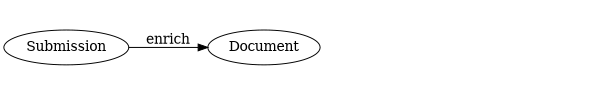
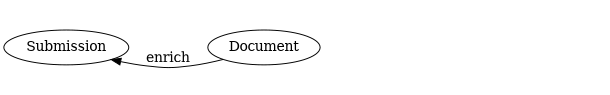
(163, 47) -> (172, 68)
